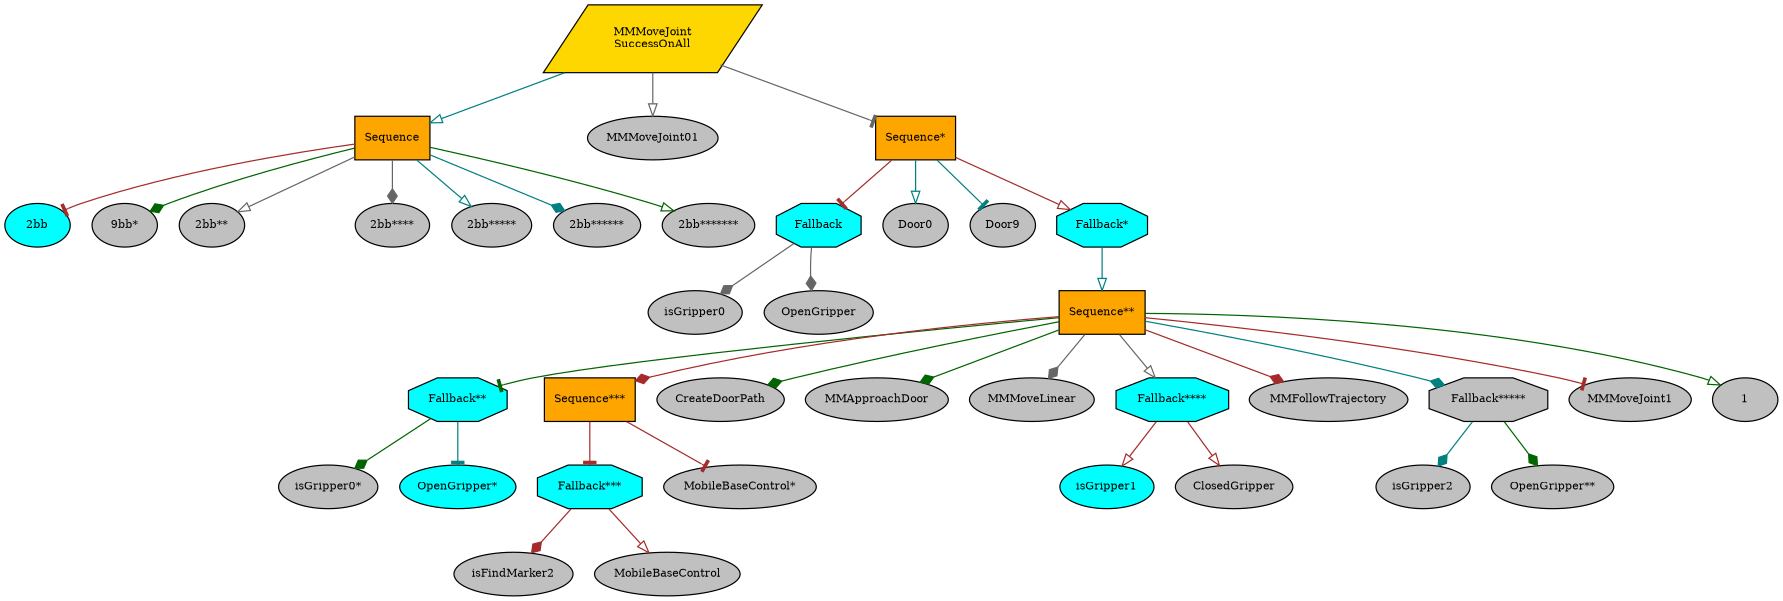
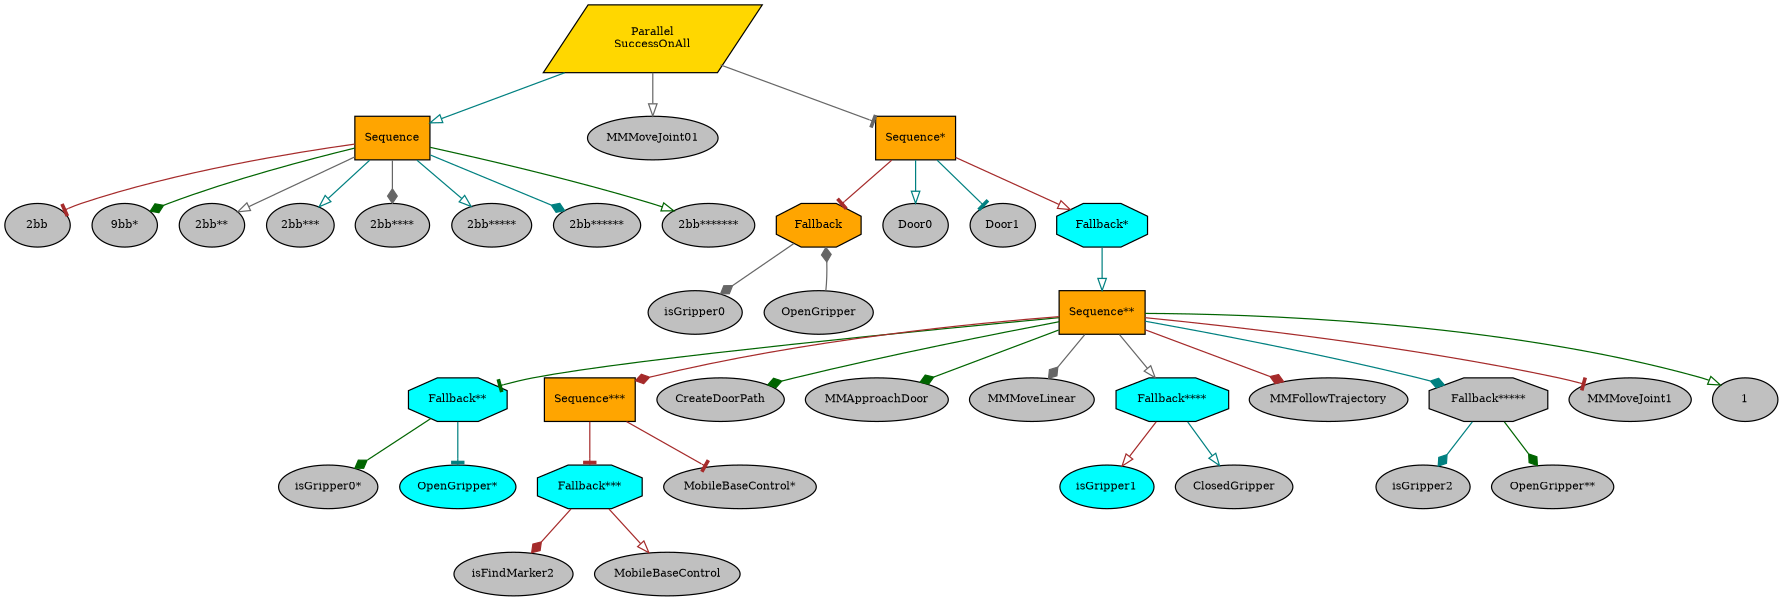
(653, 39) -> (653, 39)
(38, 225) -> (38, 225)
none -> (300, 225)
(819, 225) -> (819, 225)
(1003, 225) -> (1003, 225)
(811, 262) -> (827, 276)
(1200, 439) -> (1200, 439)
